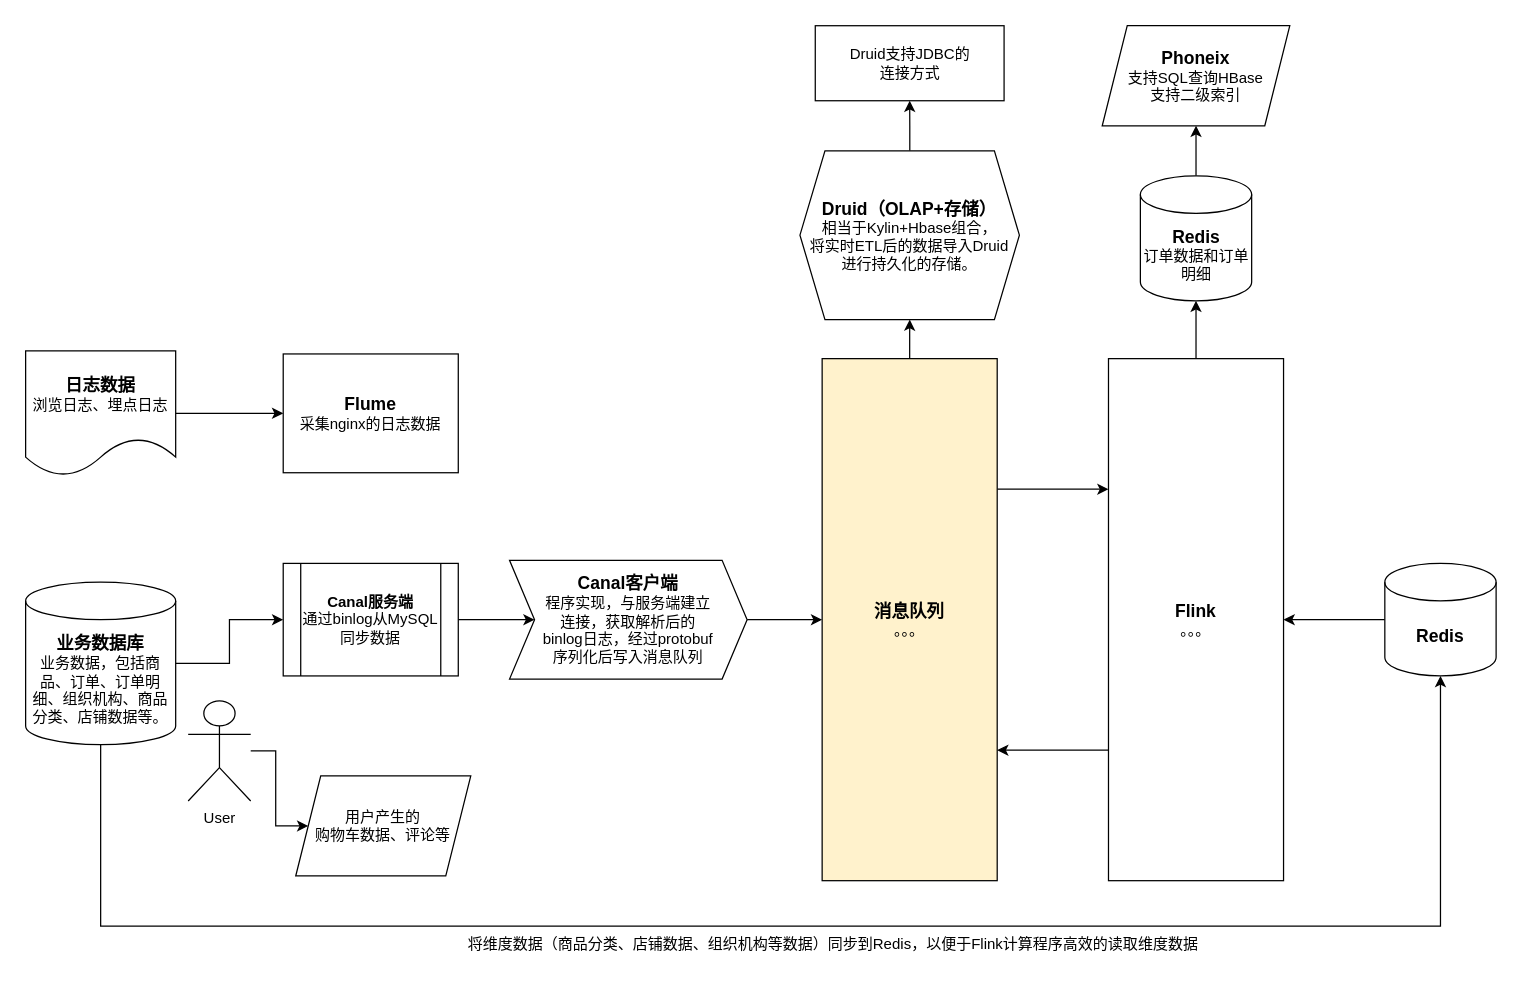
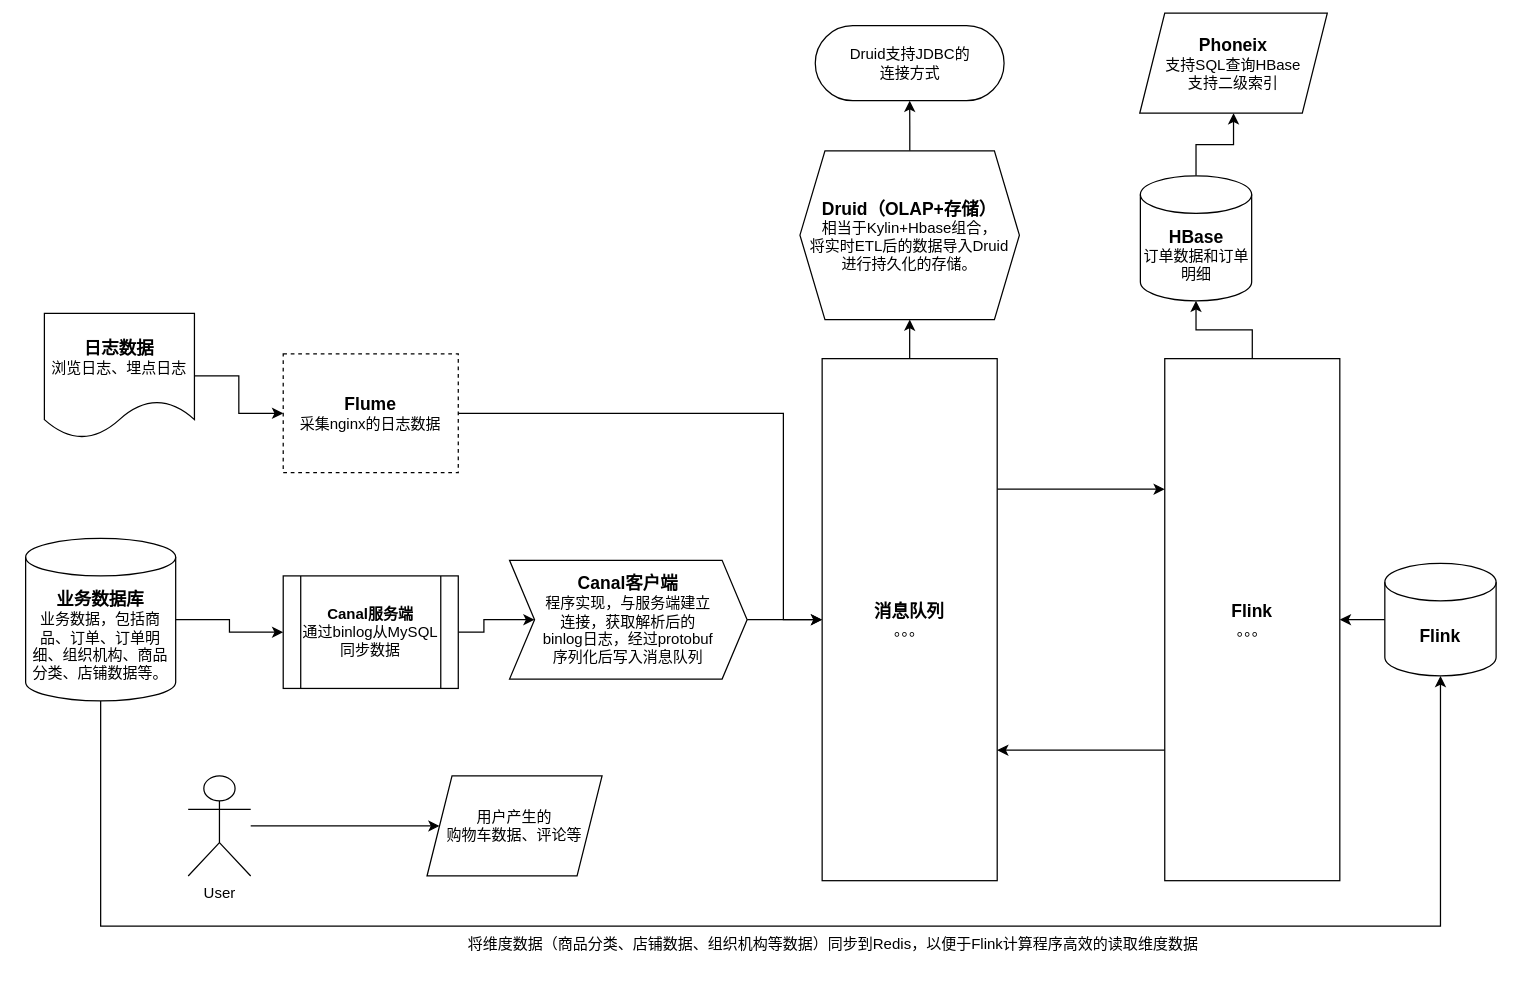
(909, 63) -> (909, 63)
(1196, 76) -> (1233, 63)
(1196, 254) -> (1196, 254)
(101, 413) -> (119, 376)
(371, 413) -> (371, 413)
none -> (722, 413)
(371, 619) -> (371, 632)
(909, 619) -> (909, 619)
(1196, 619) -> (1252, 619)
(1440, 636) -> (1440, 636)
(101, 663) -> (101, 619)
(219, 751) -> (219, 826)
(383, 826) -> (514, 826)
